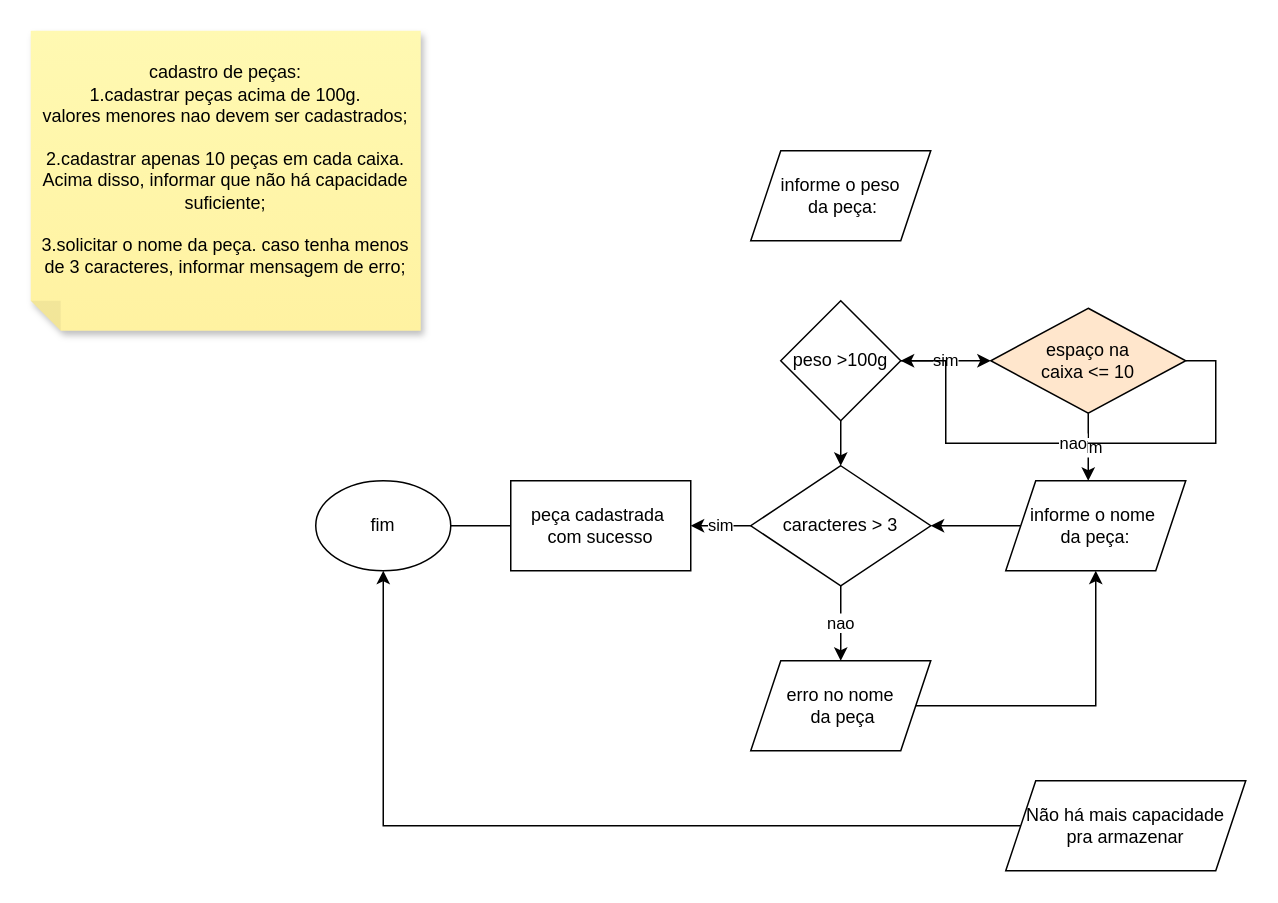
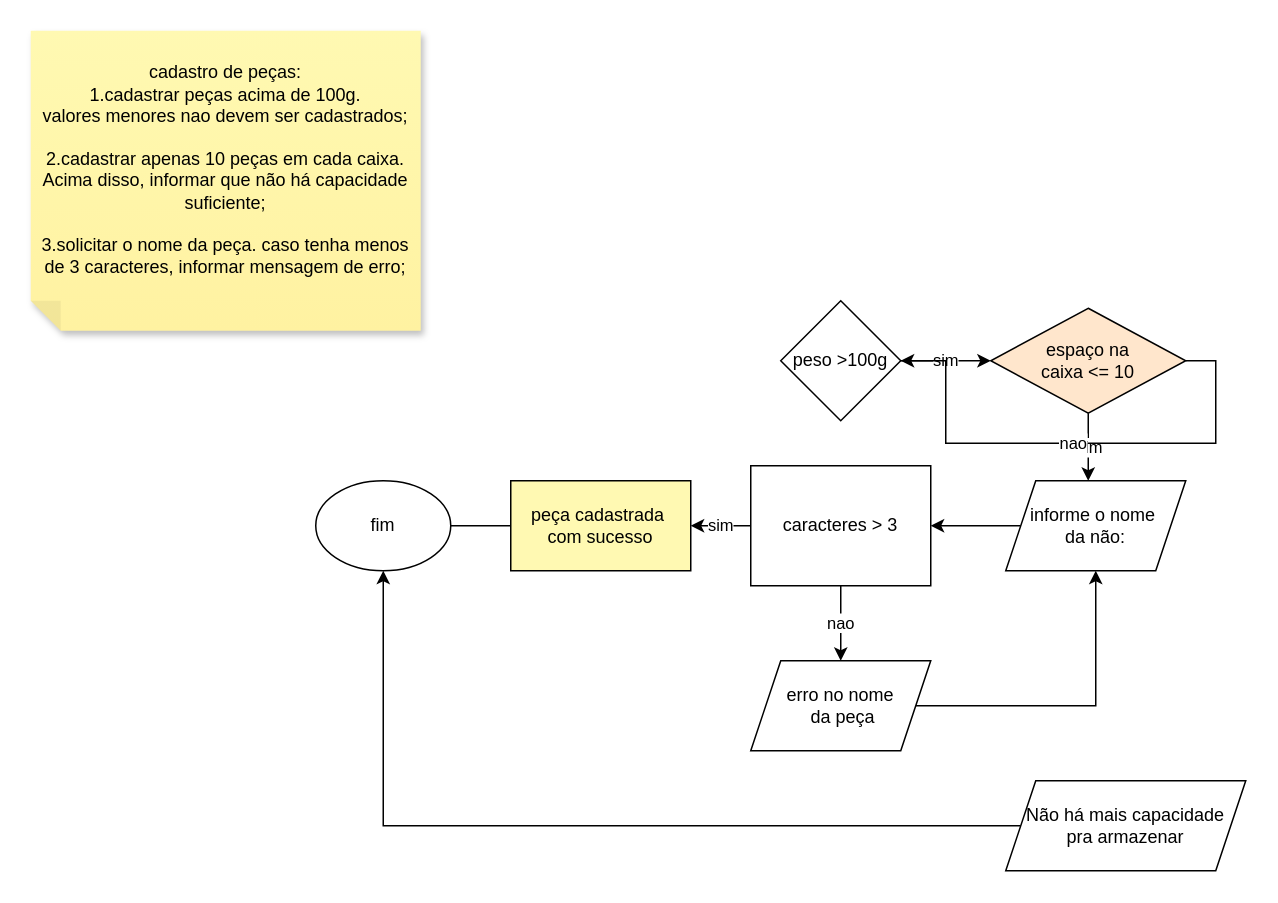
(841, 196) -> none
(841, 438) -> none
(601, 526) -> (601, 526)
(841, 526) -> (841, 526)
(1096, 526) -> (1096, 526)
